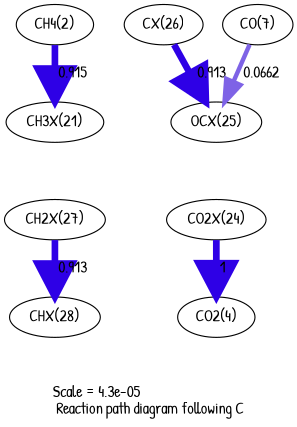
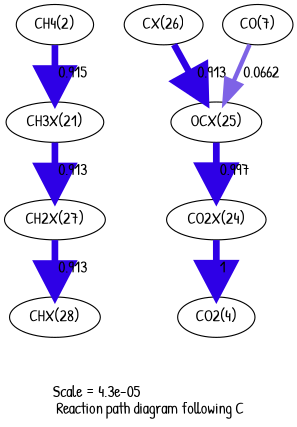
none -> (55, 154)
none -> (216, 154)
